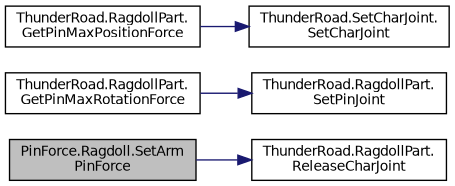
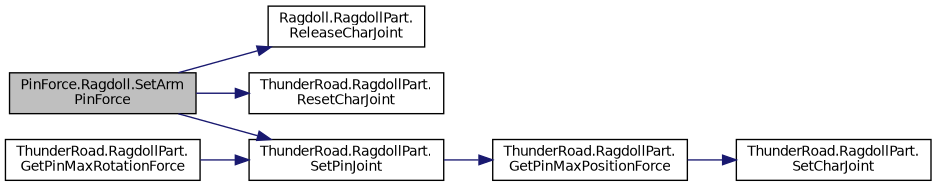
(349, 27) -> (834, 160)
none -> (346, 93)
none -> (218, 125)
(349, 160) -> (346, 27)
none -> (461, 160)
